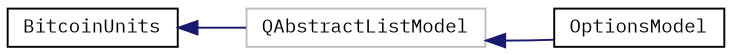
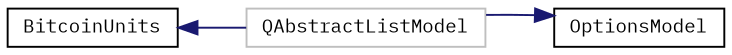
(530, 40) -> (510, 15)
